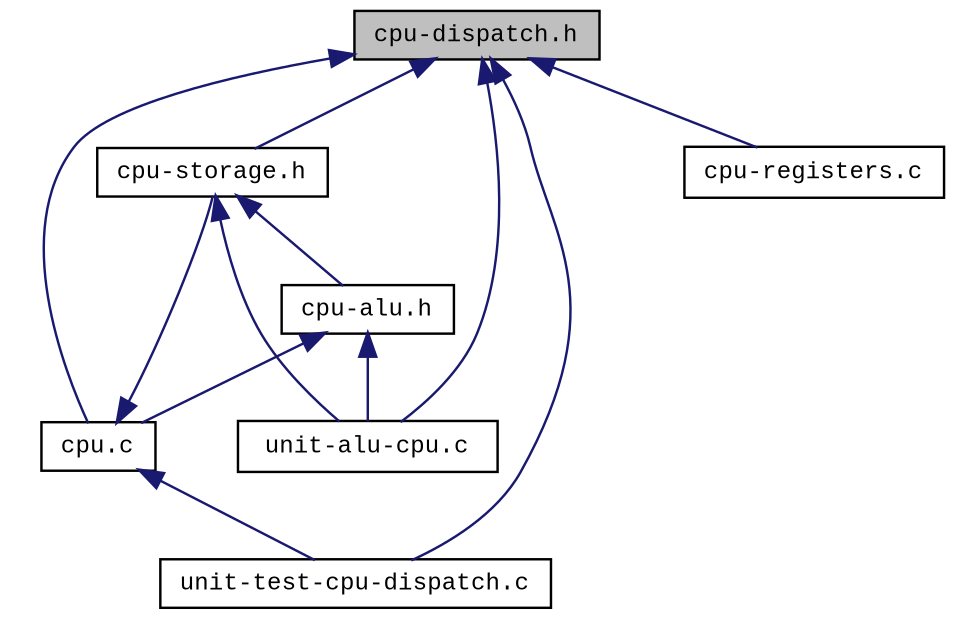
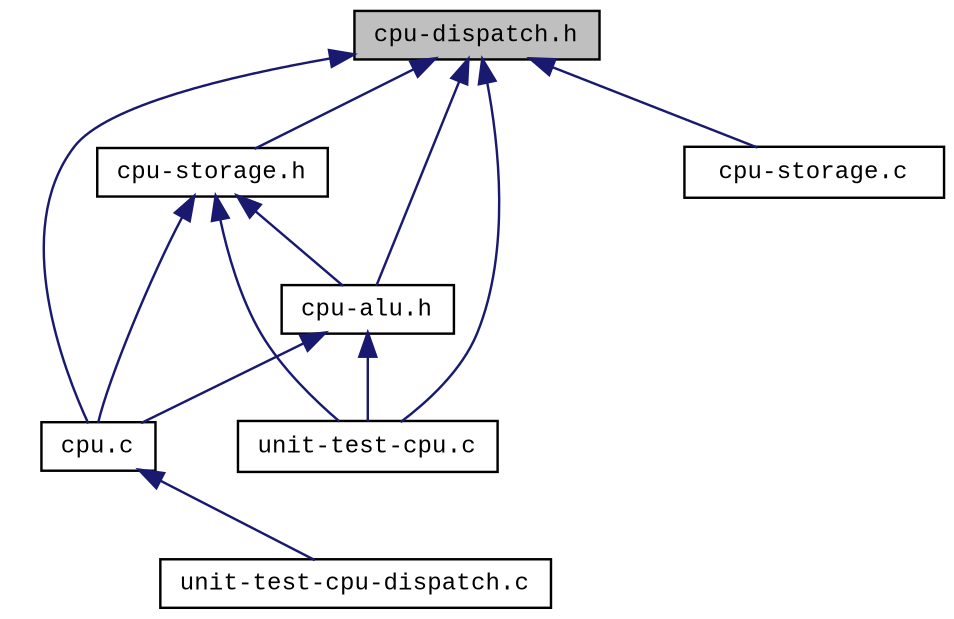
(814, 172) -> (814, 172)
(175, 301) -> (135, 318)
(567, 346) -> (418, 184)
(368, 446) -> (368, 446)
